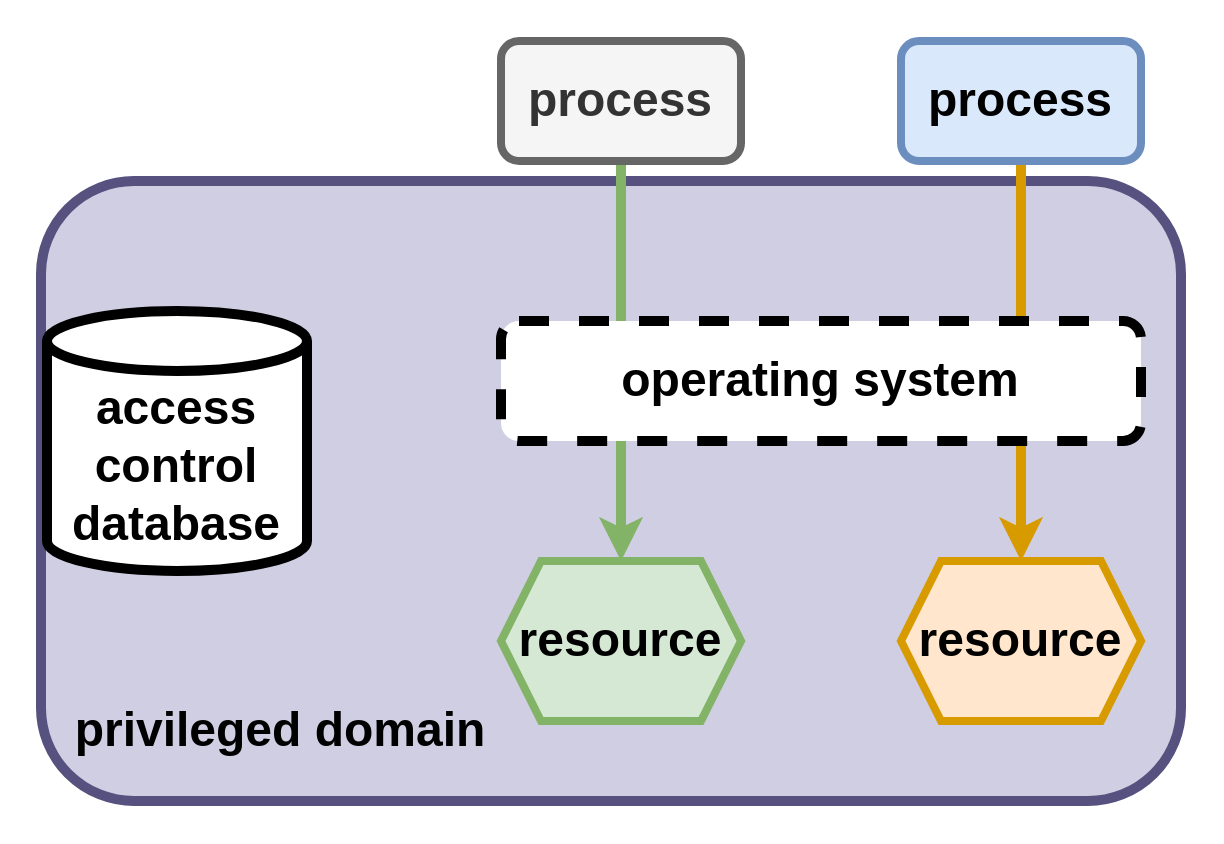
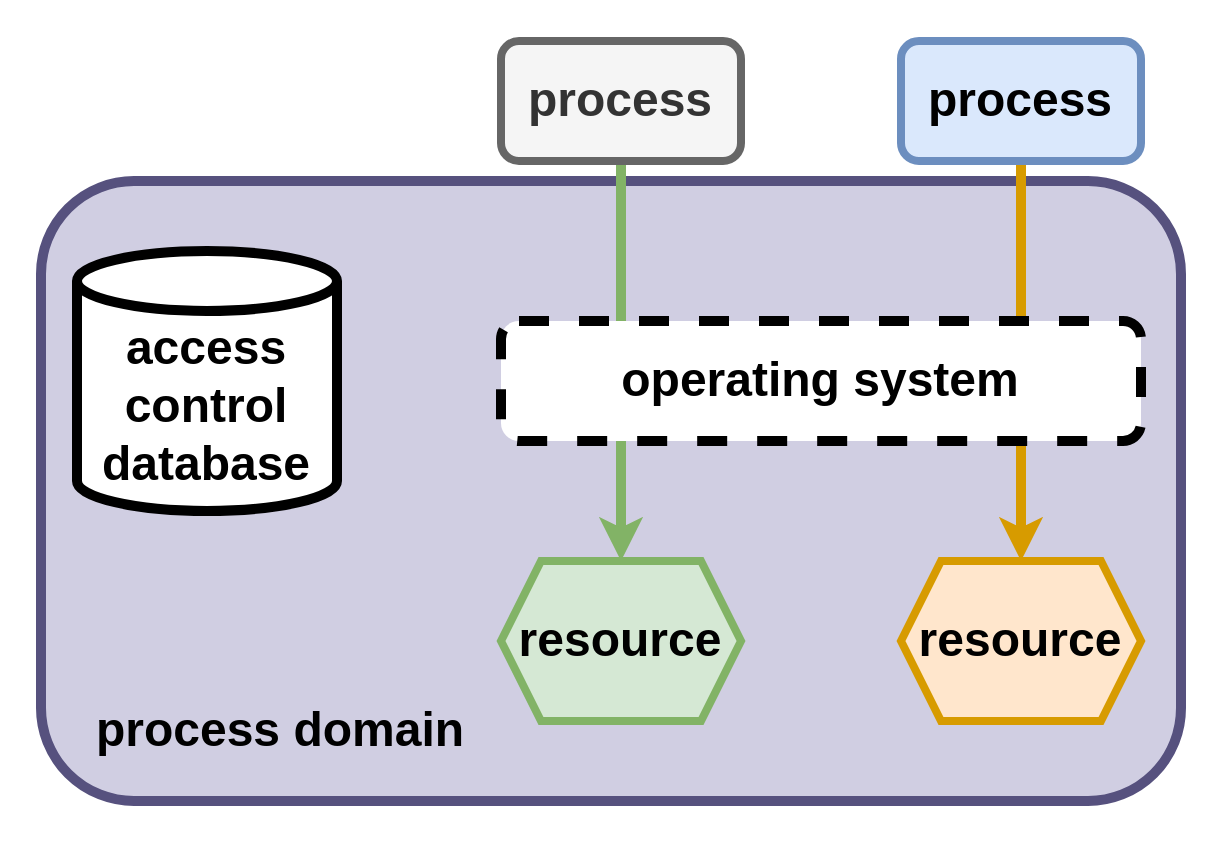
(177, 441) -> (207, 381)
(281, 731) -> (281, 731)
